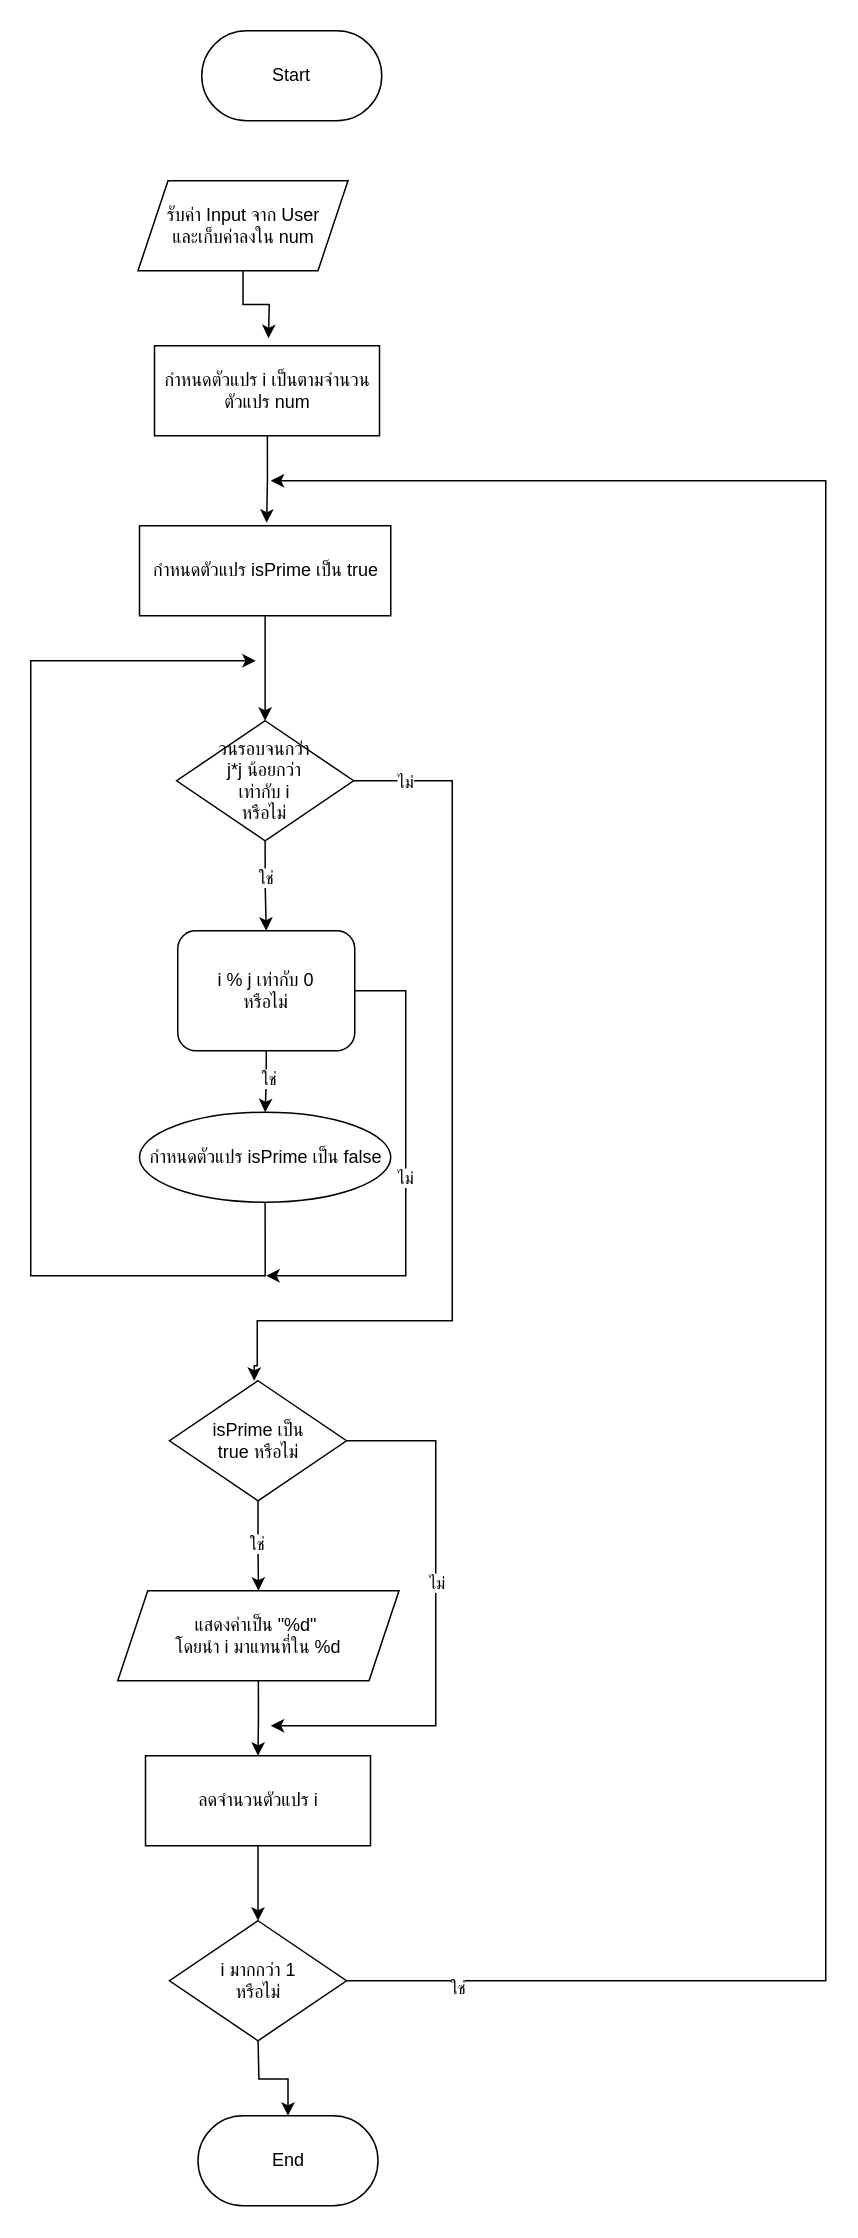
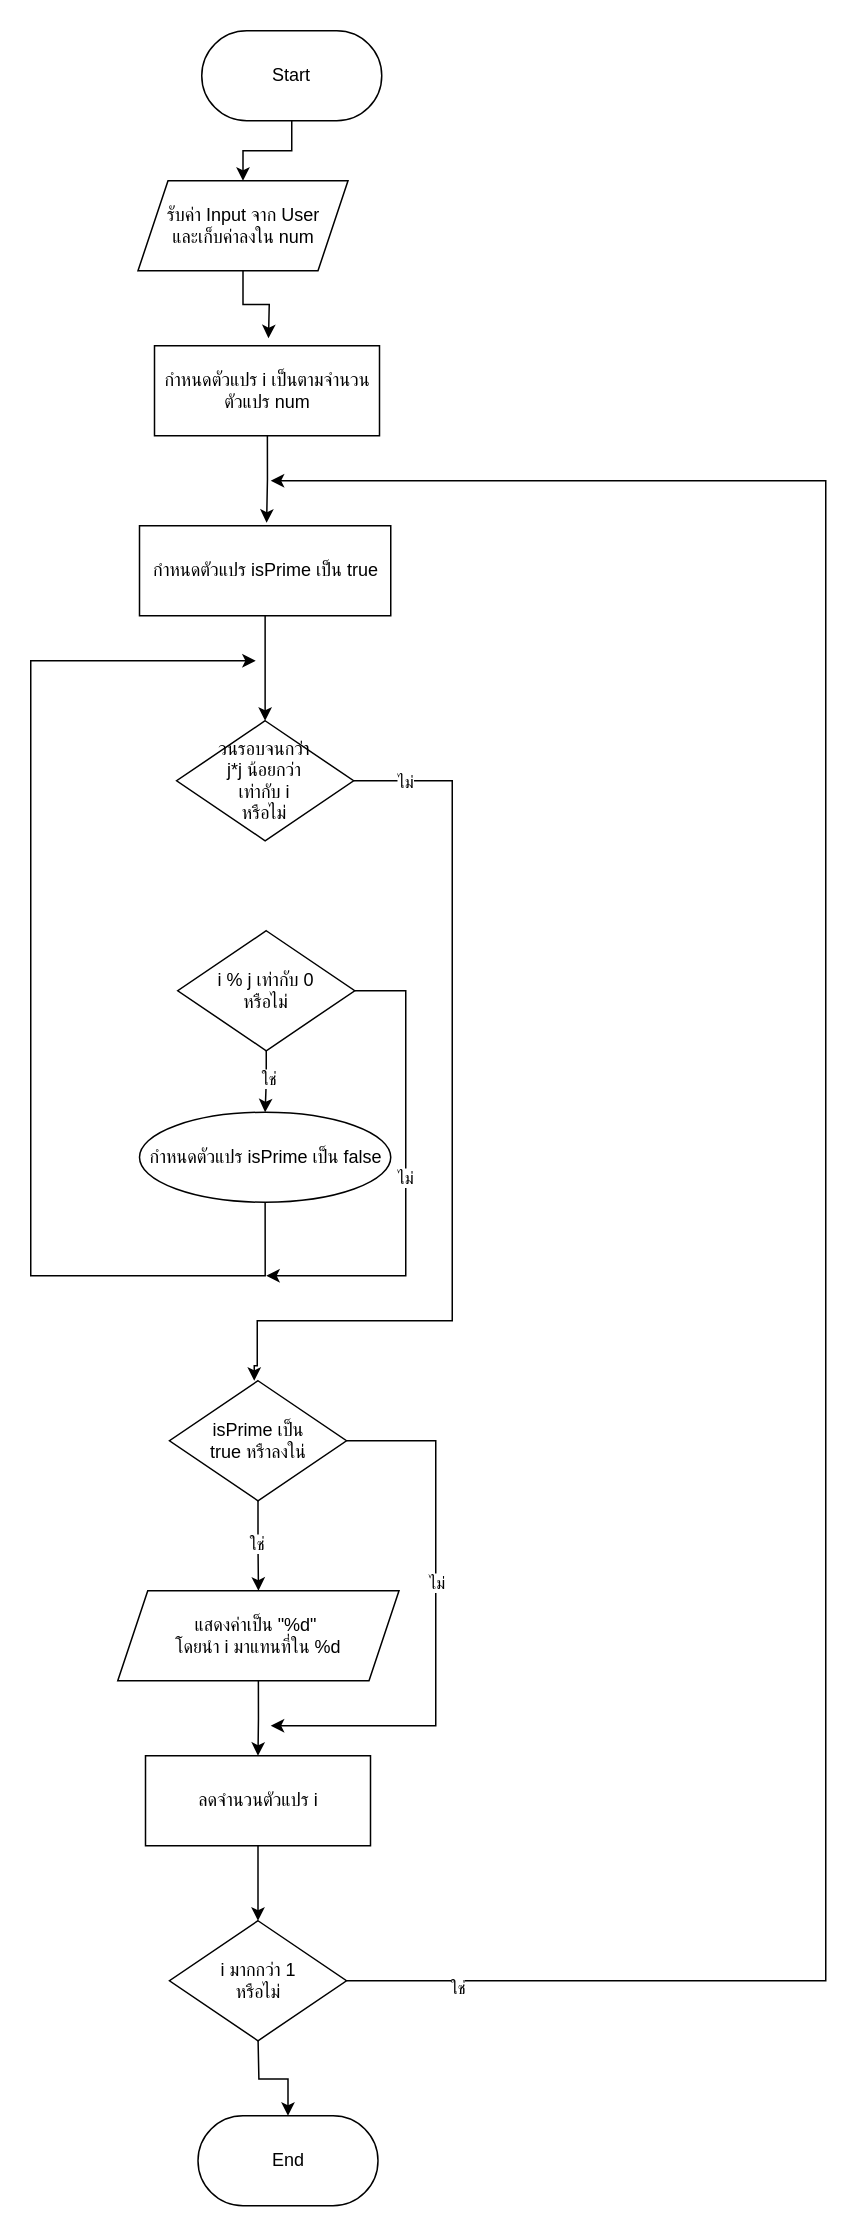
none -> (272, 151)
(265, 881) -> none
(266, 991) -> (266, 991)
(259, 1441) -> (259, 1441)
